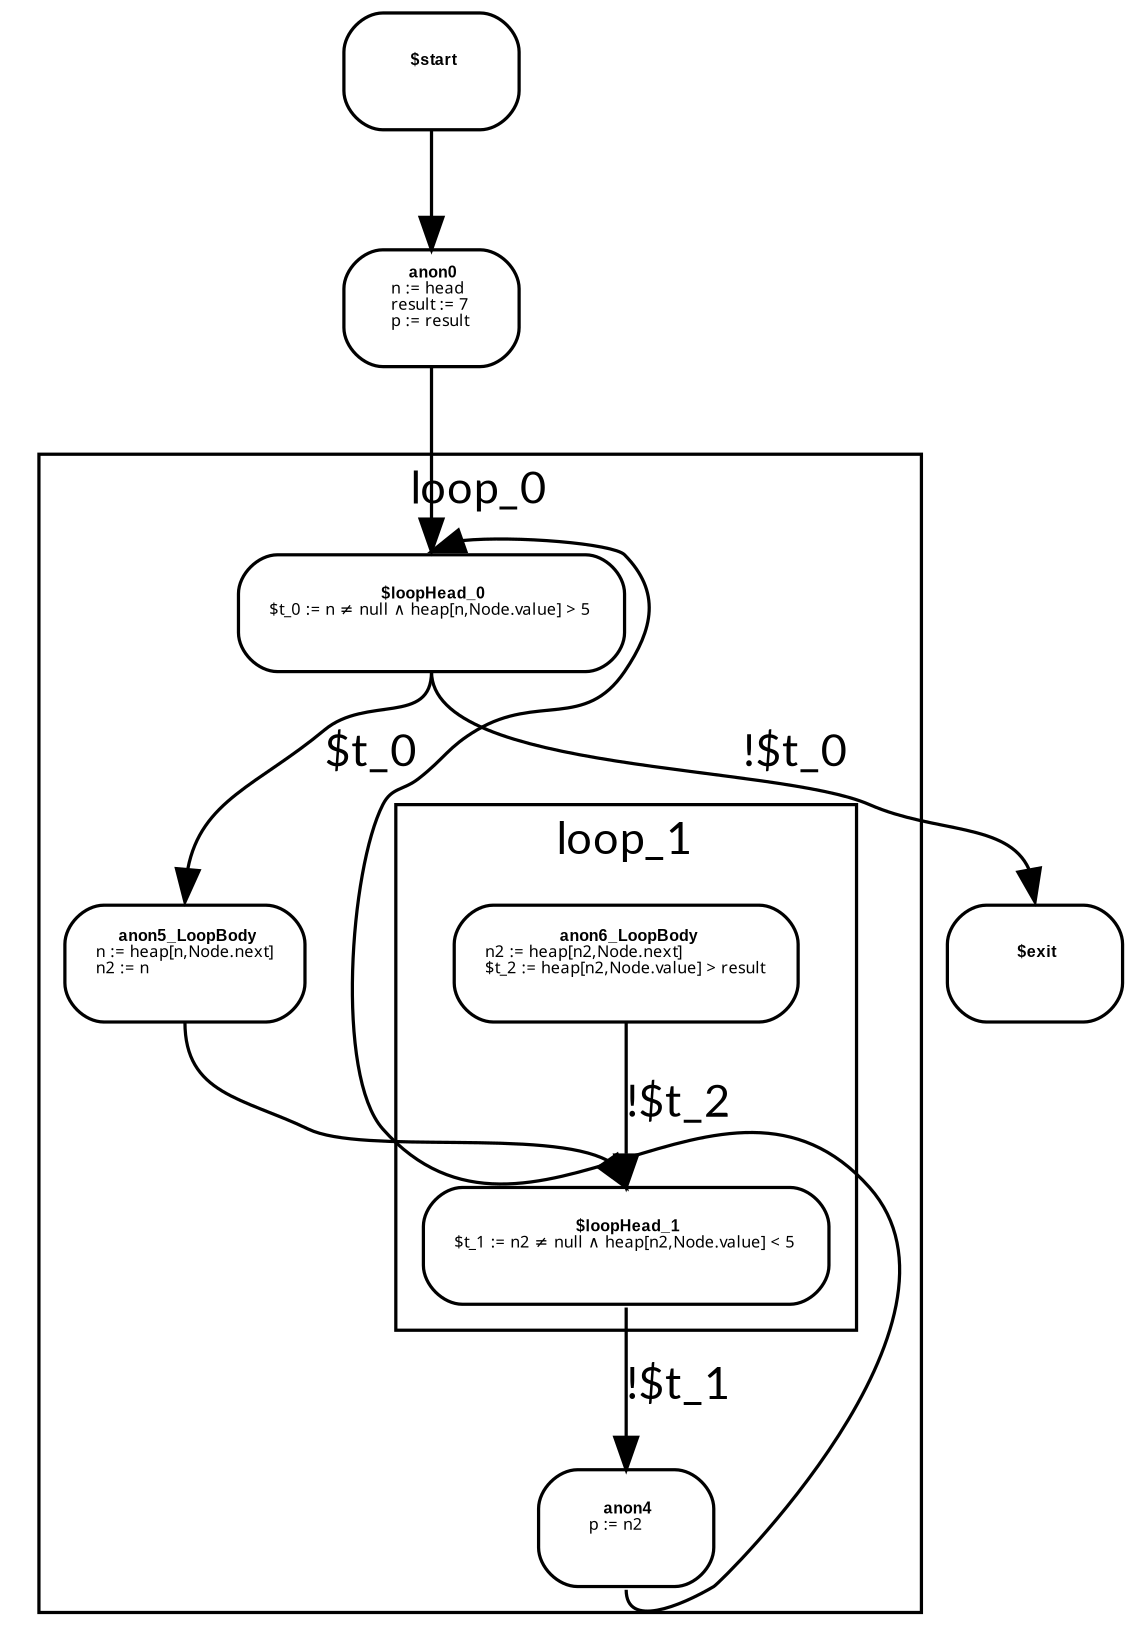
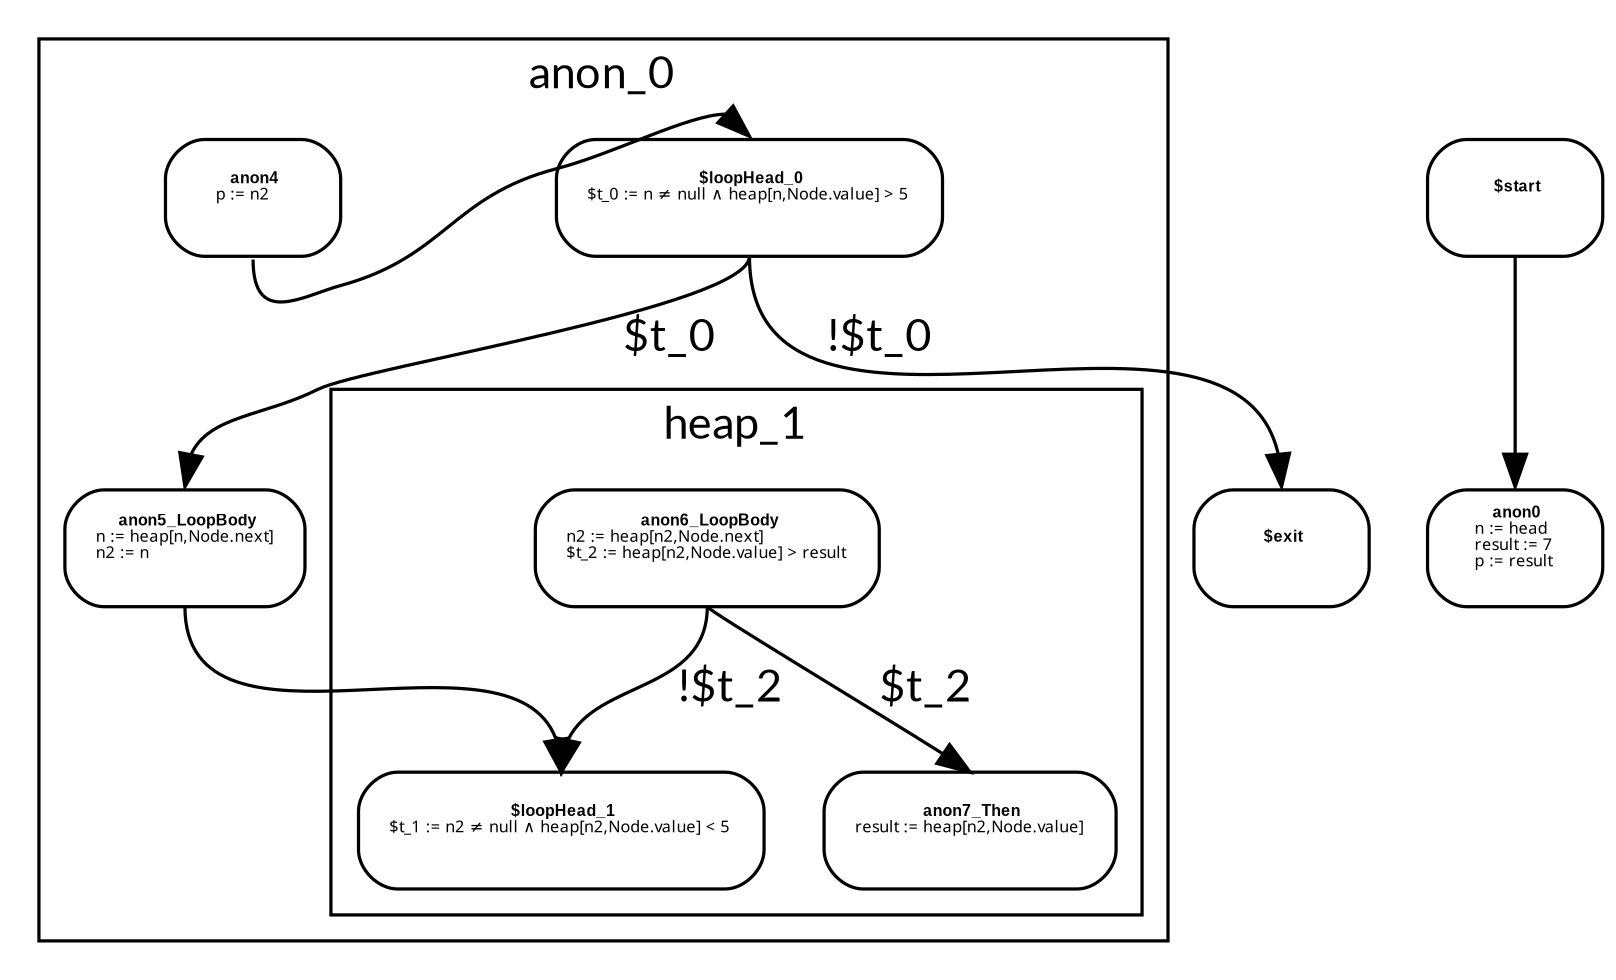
(432, 431) -> none
(480, 492) -> (603, 76)
none -> (970, 831)
(626, 842) -> (736, 427)
(626, 1372) -> none
